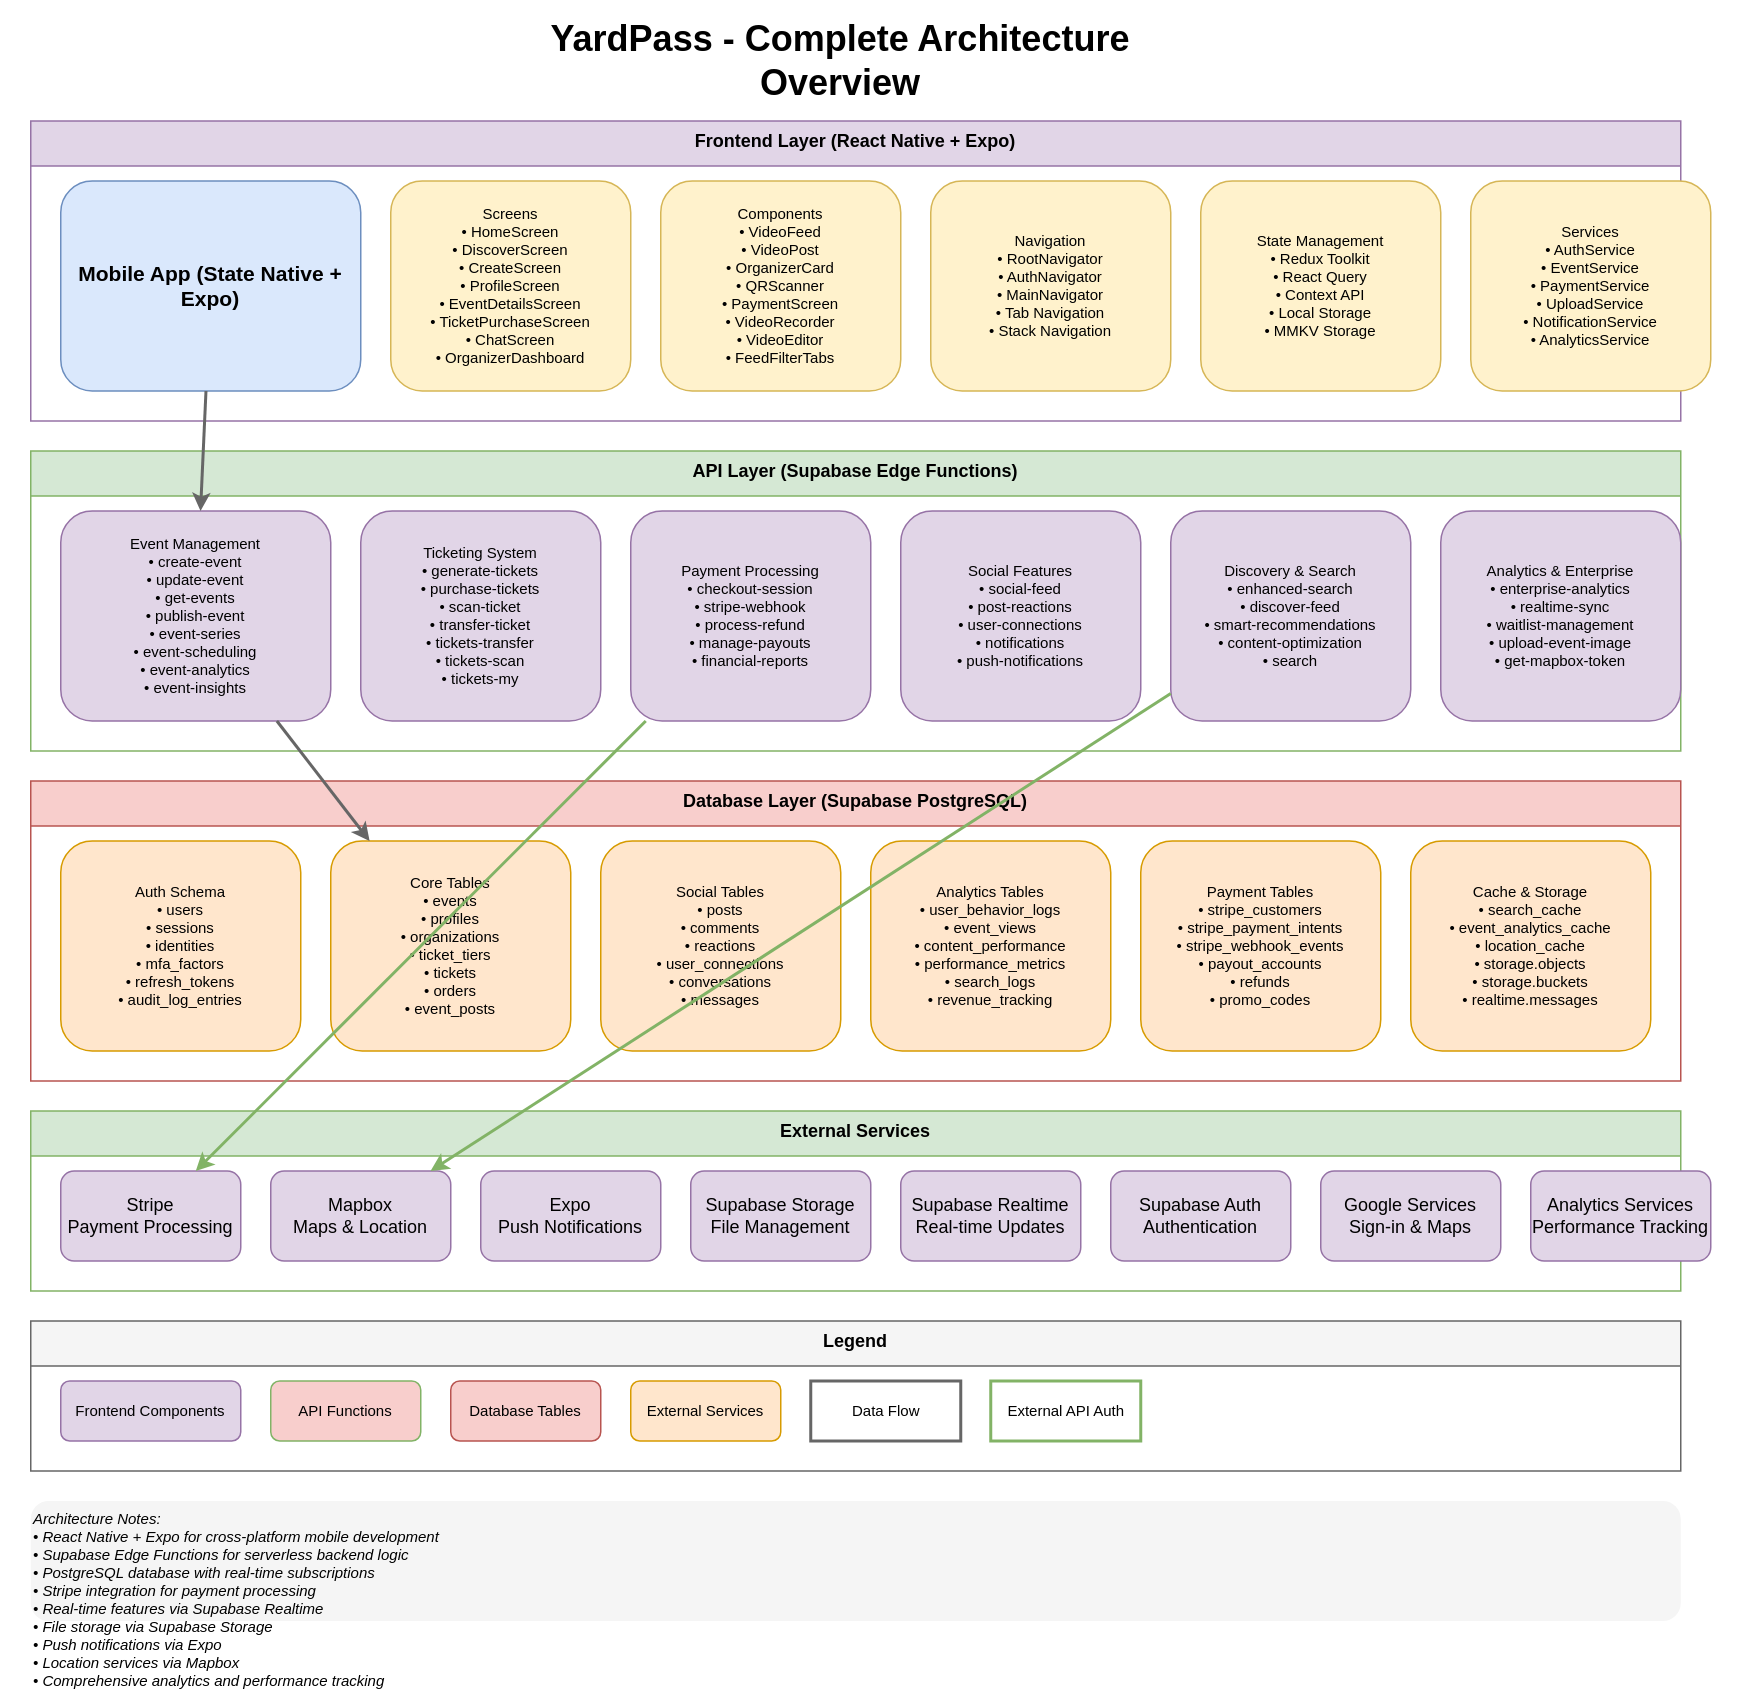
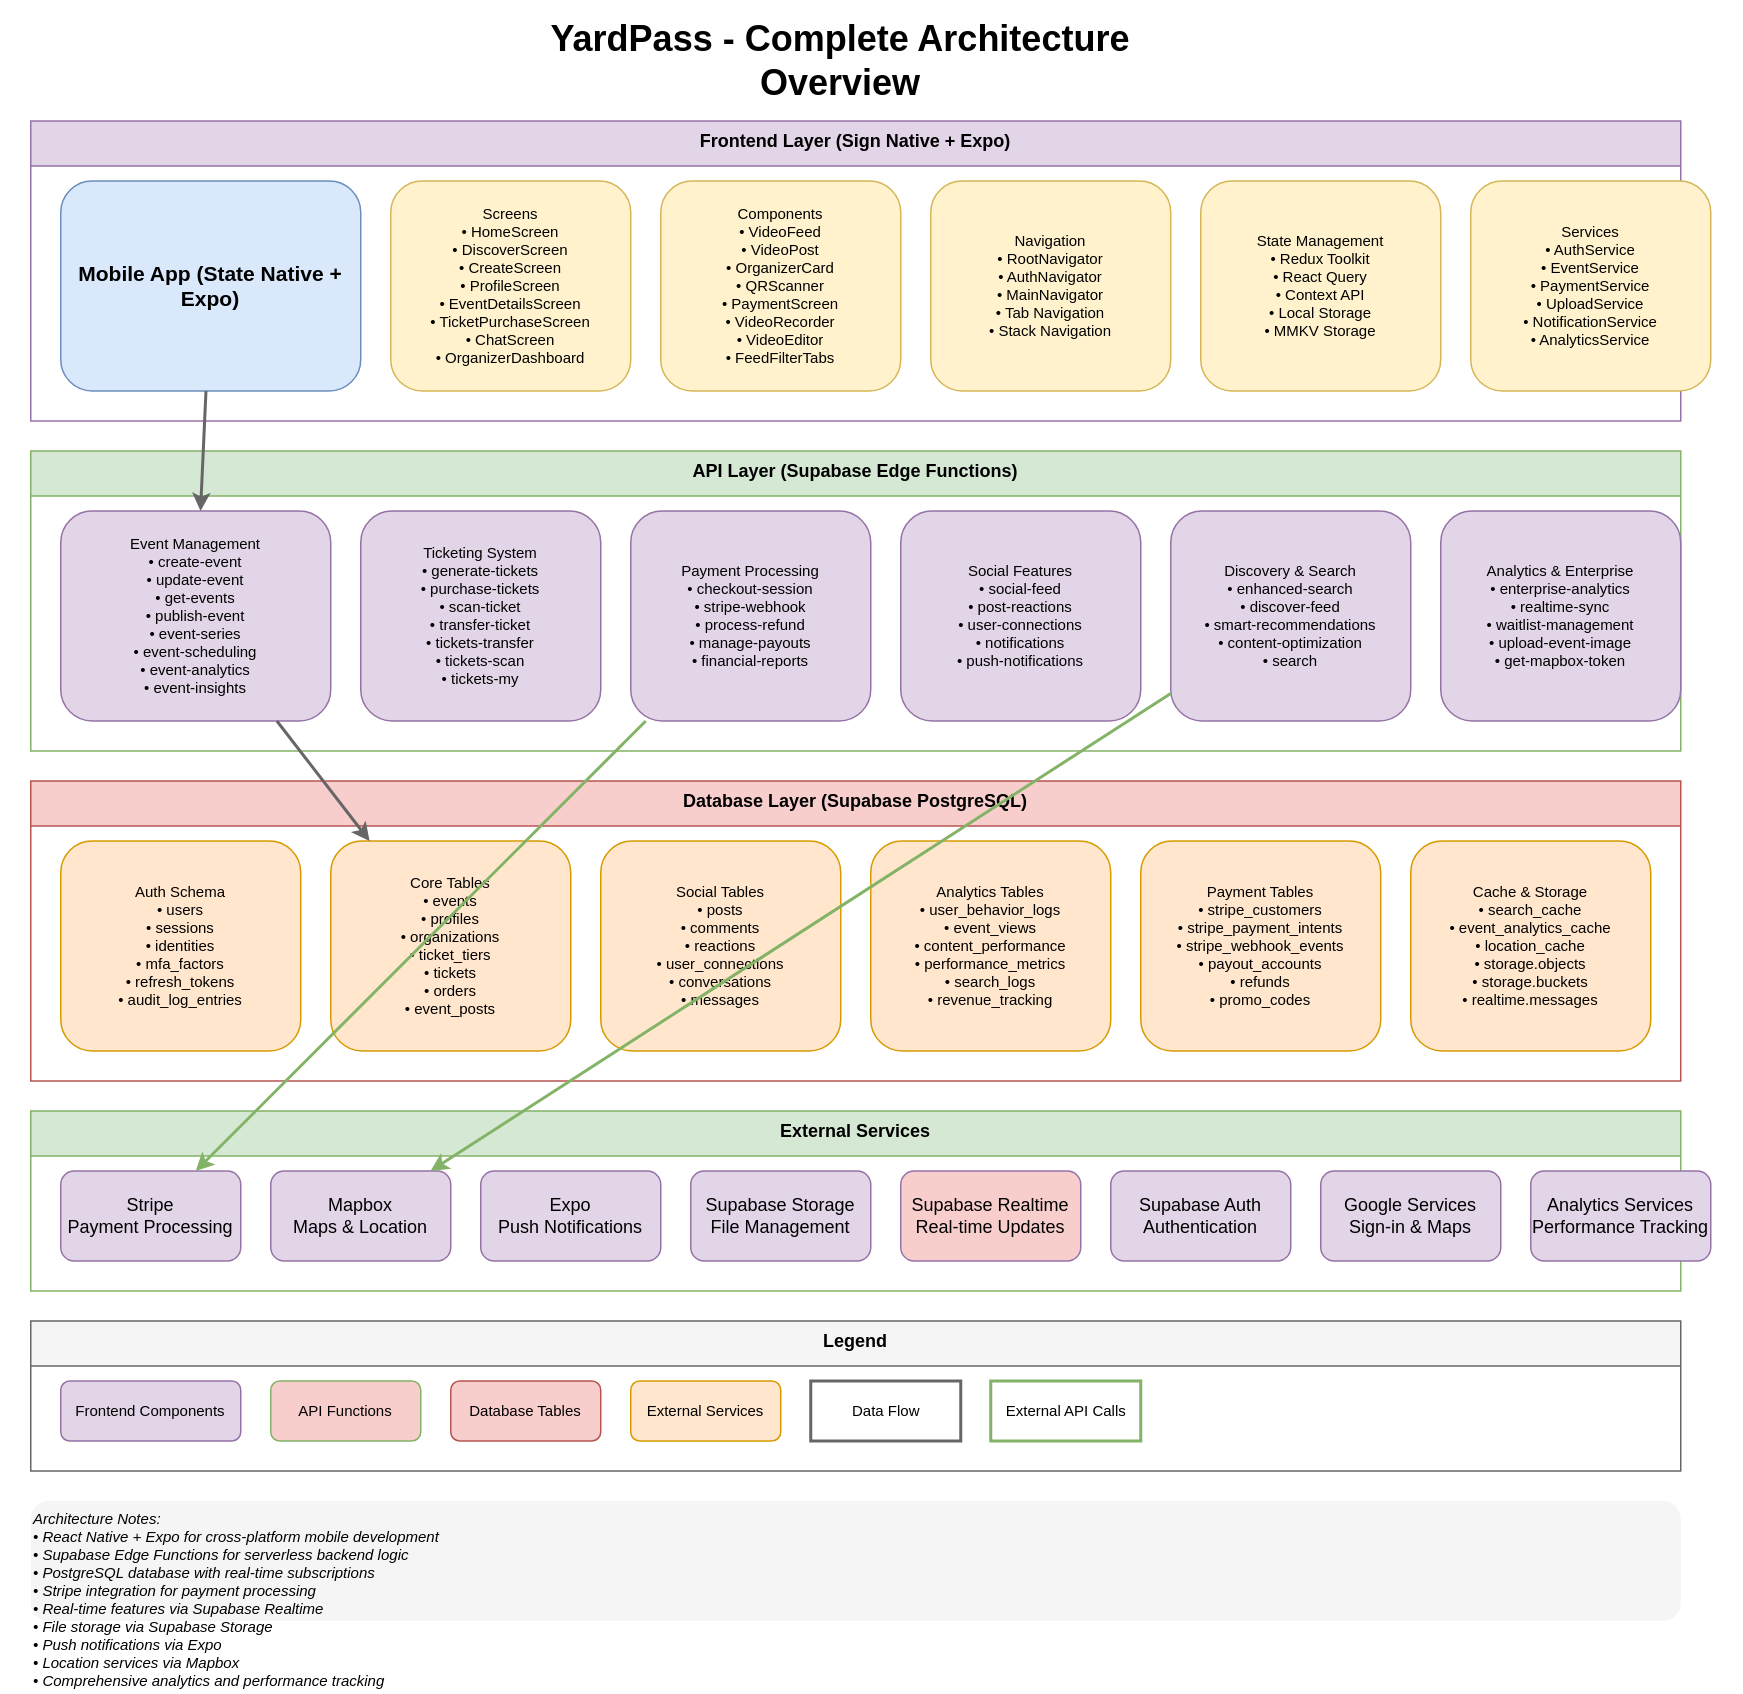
(855, 141) -> (855, 141)
(991, 1216) -> (991, 1216)
(1067, 1411) -> (1067, 1411)
